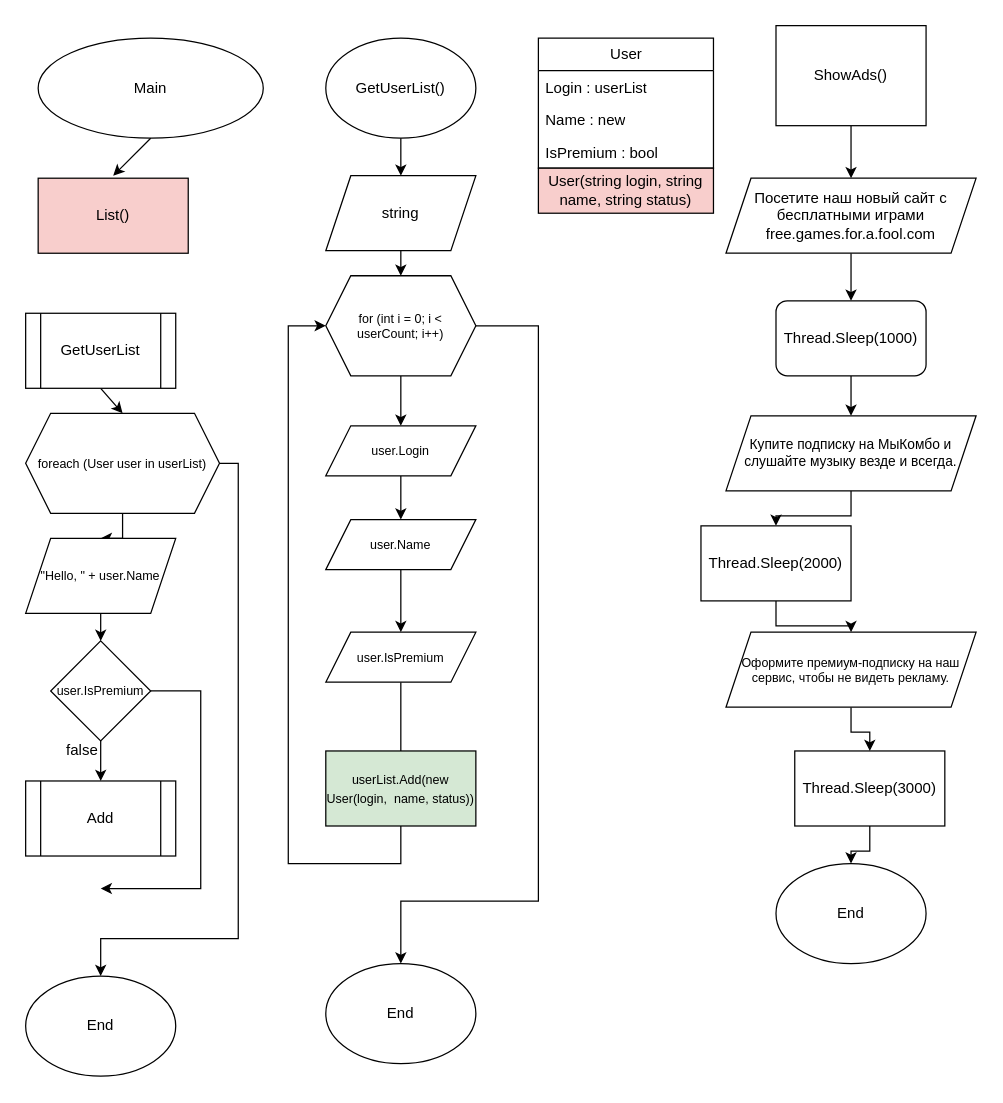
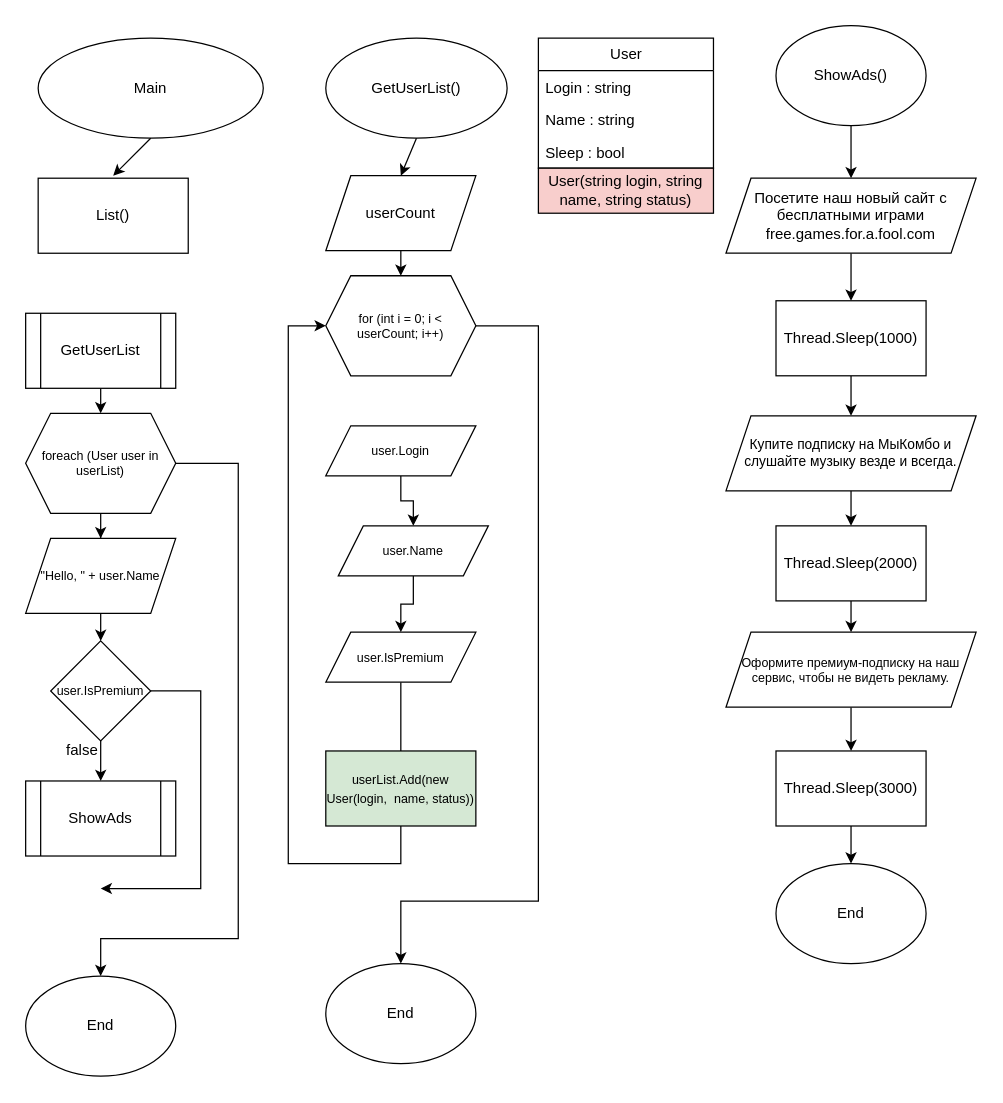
(851, 76) -> (851, 76)
(401, 88) -> (416, 88)
(603, 88) -> (595, 88)
(582, 121) -> (592, 121)
(603, 153) -> (586, 153)
(401, 213) -> (401, 213)
(113, 216) -> (113, 216)
(851, 338) -> (851, 338)
(401, 397) -> none
(123, 463) -> (101, 463)
(401, 544) -> (413, 551)
(776, 563) -> (851, 563)
(869, 788) -> (851, 788)
(101, 818) -> (101, 818)
